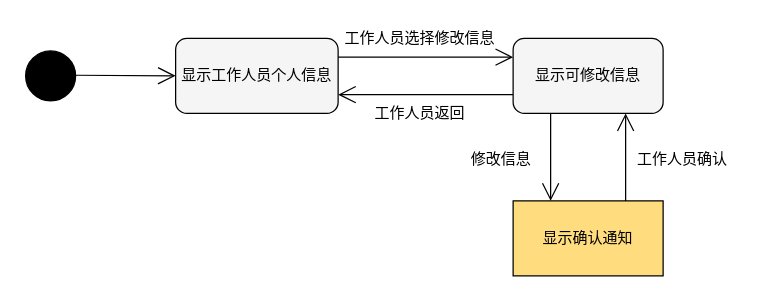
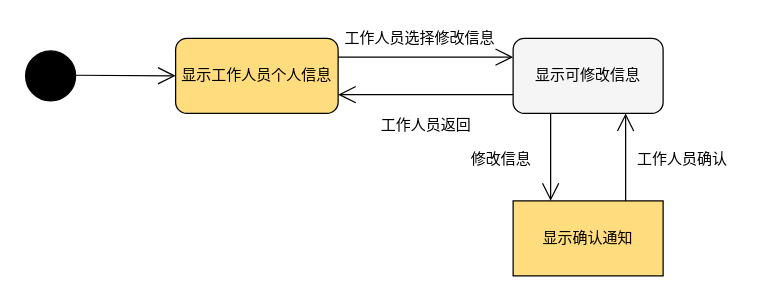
(257, 76) -> (257, 76)
(419, 113) -> (426, 126)
